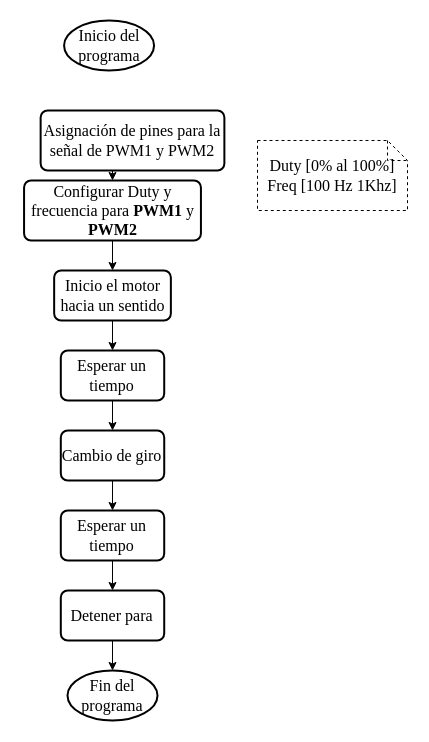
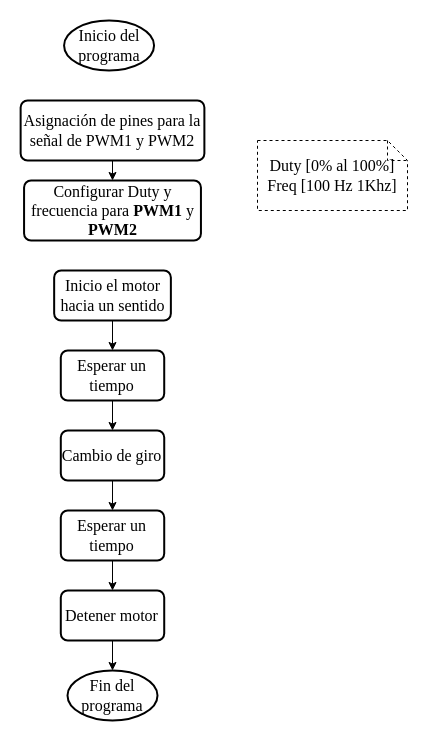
(133, 141) -> (113, 131)
(113, 252) -> none
(112, 616) -> (112, 616)
